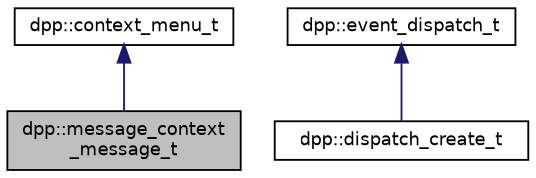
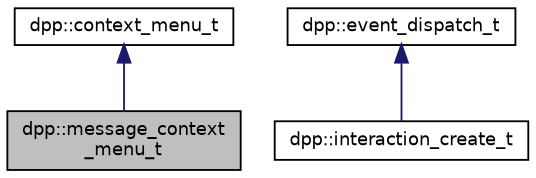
(124, 141) -> (124, 141)
(401, 141) -> (401, 141)
